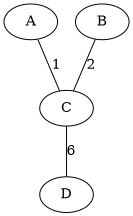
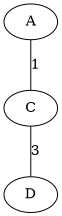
(102, 22) -> none
(72, 151) -> (36, 151)
